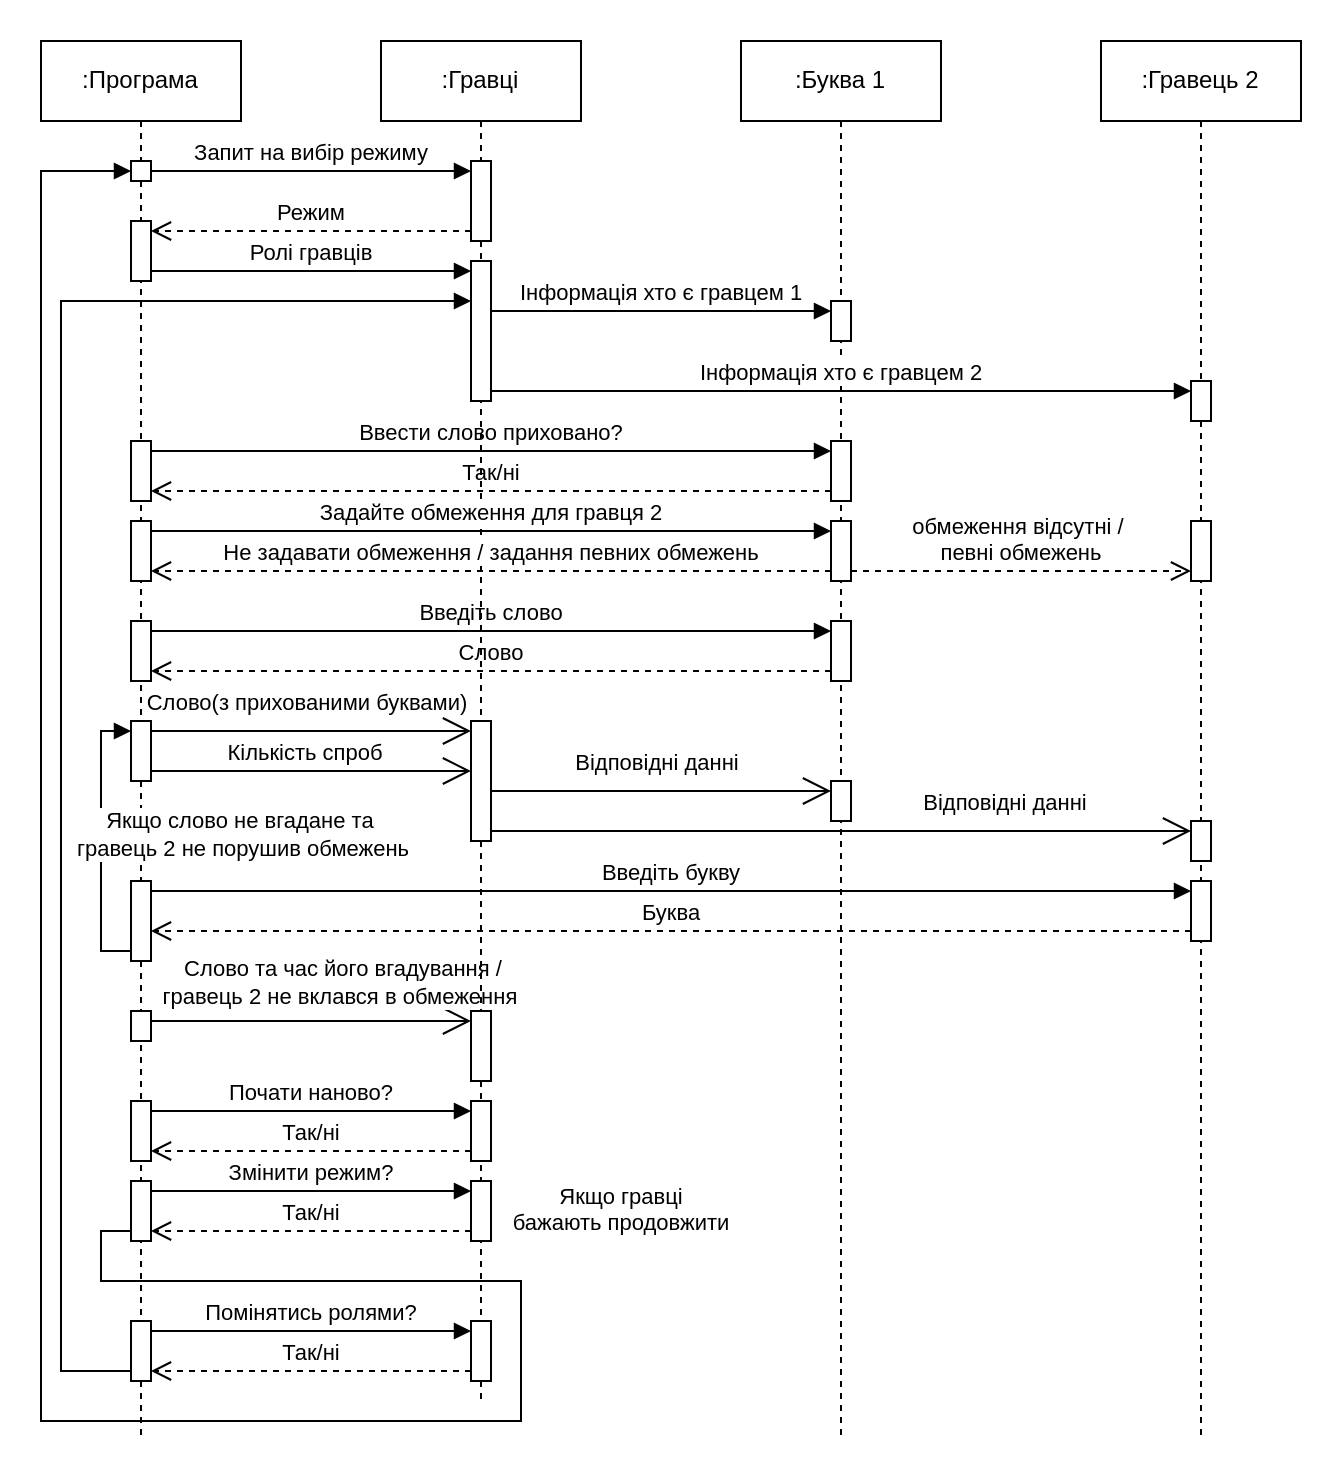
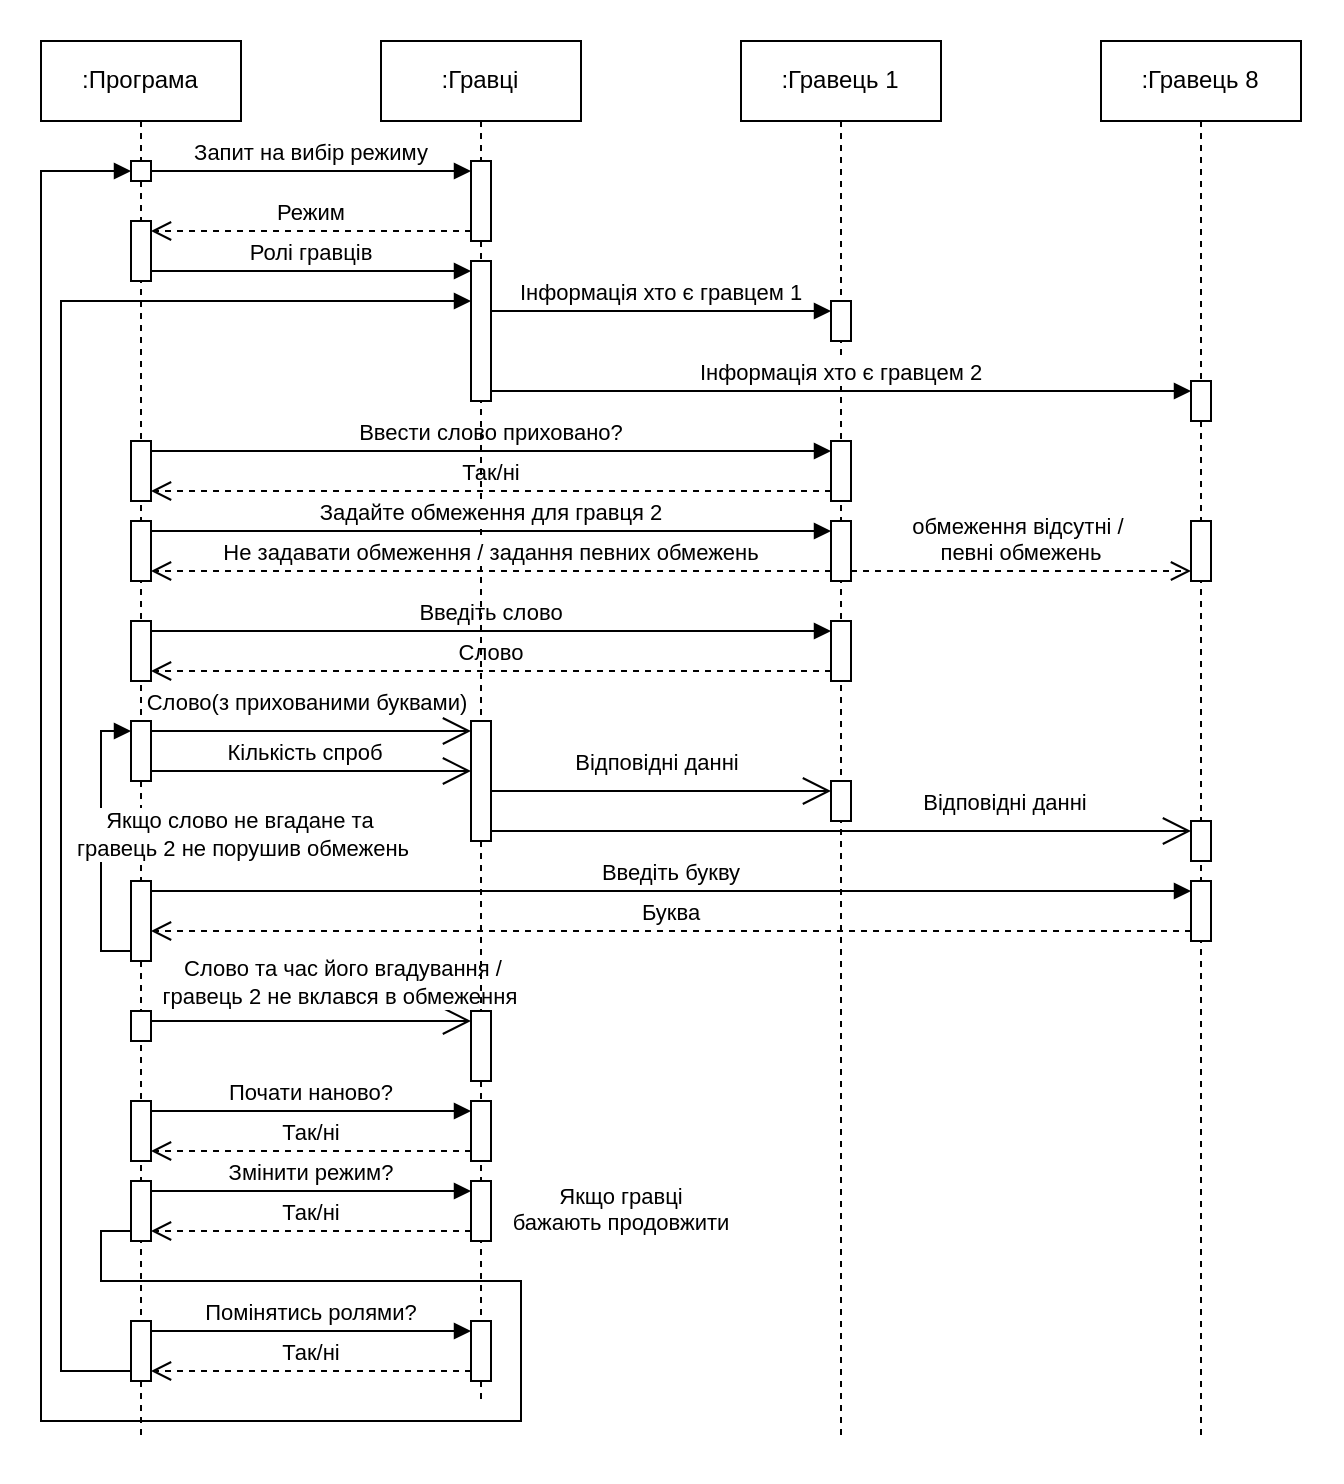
(841, 81) -> (841, 81)
(1201, 81) -> (1201, 81)
